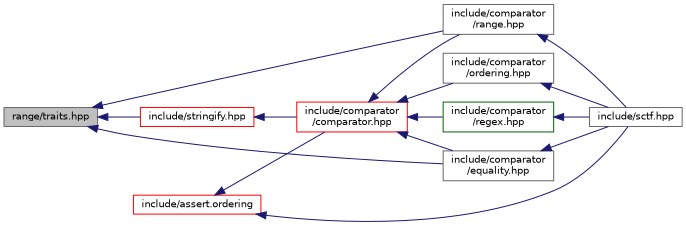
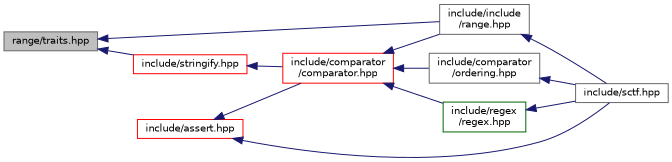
(498, 19) -> (484, 19)
(498, 117) -> (484, 117)
(498, 166) -> none
(197, 205) -> (190, 129)
